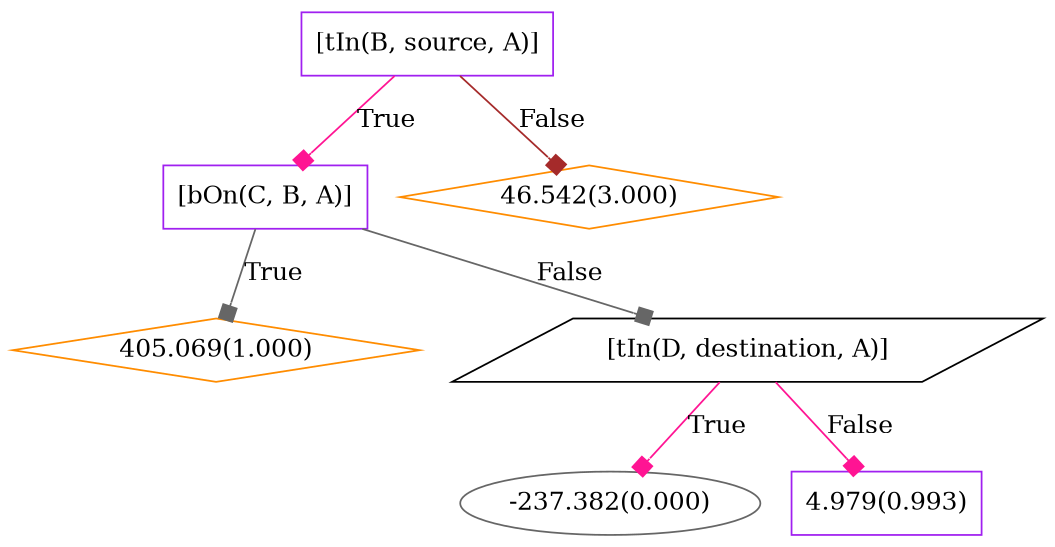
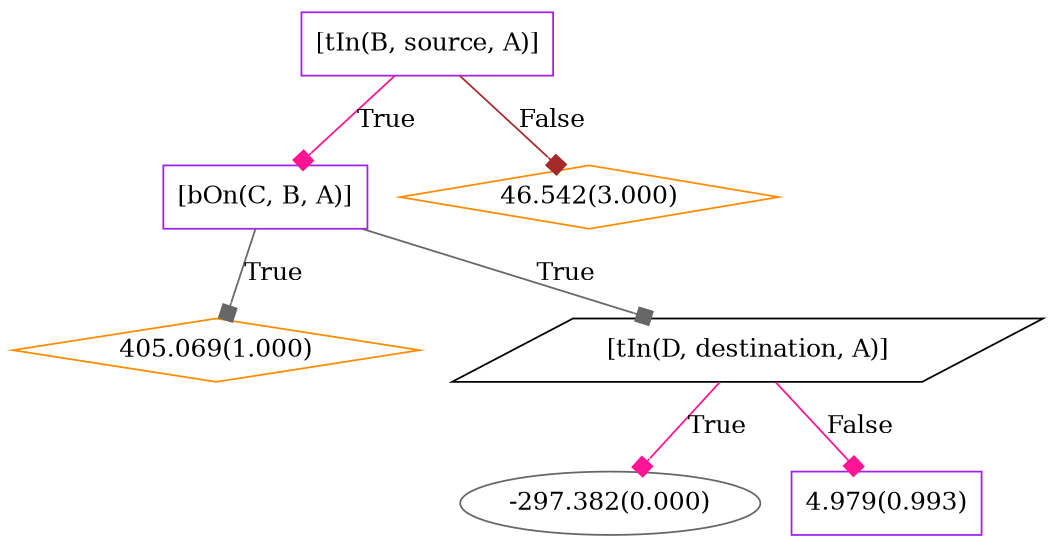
(570, 274) -> (566, 274)
(610, 503) -> (610, 503)
